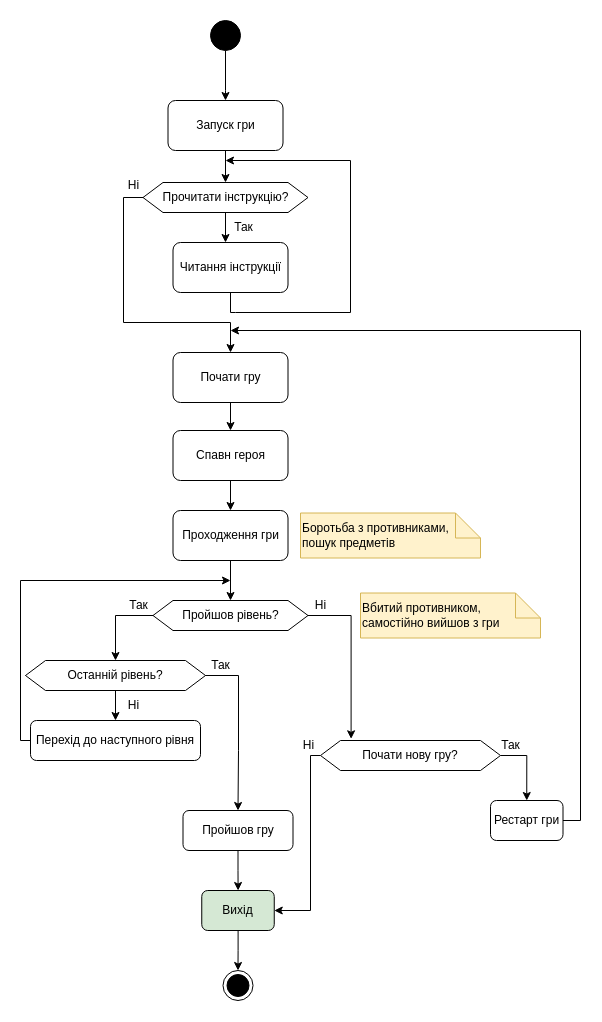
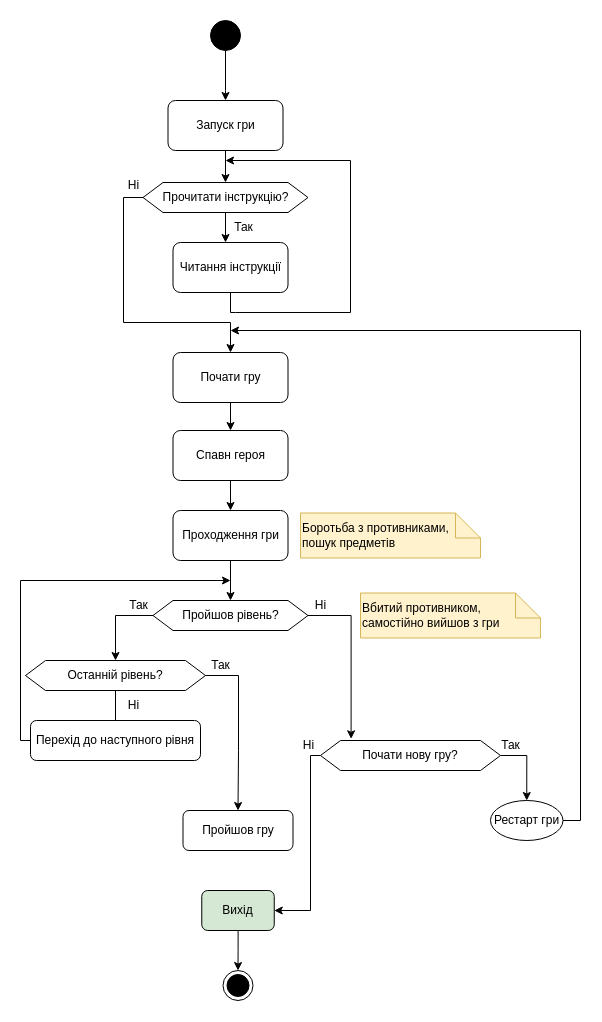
(116, 712) -> (116, 714)
(527, 821) -> (527, 821)
(238, 867) -> none
